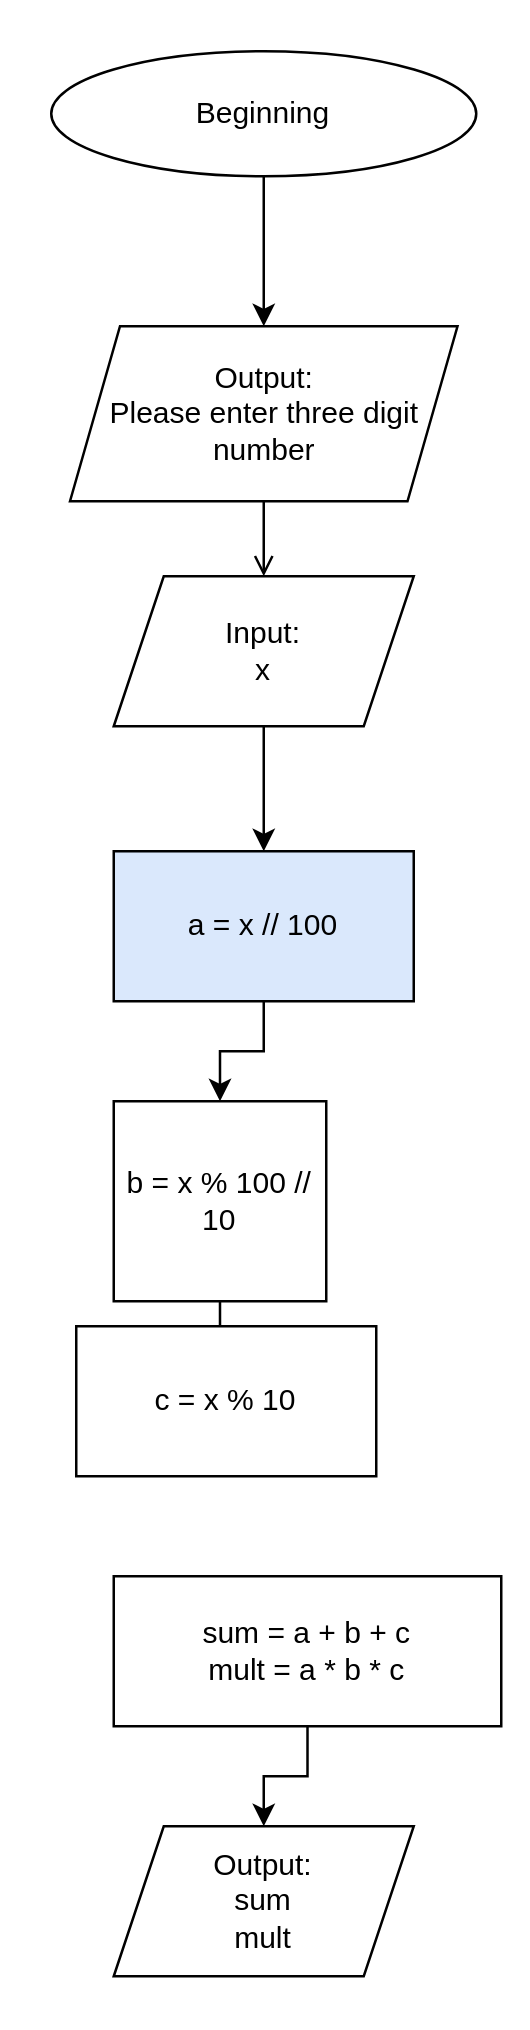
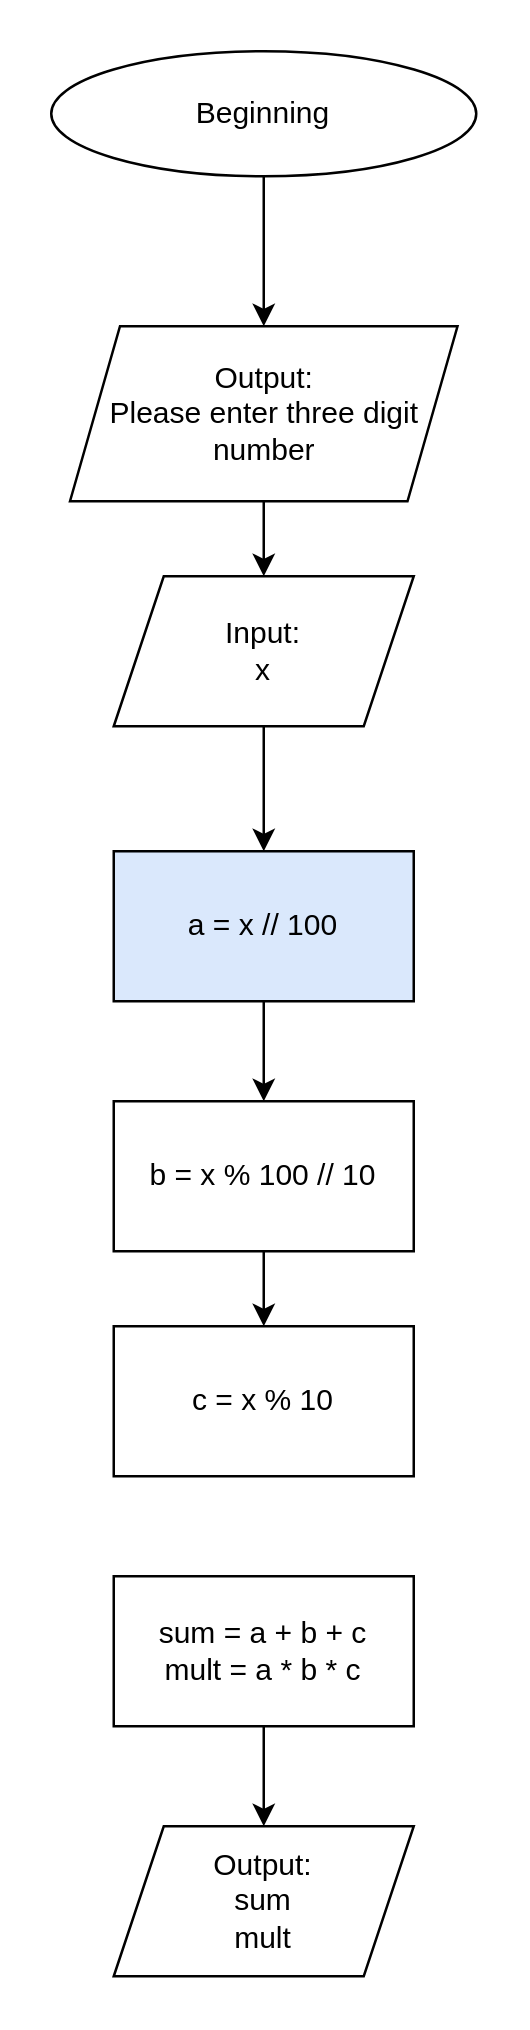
(264, 562) -> (264, 558)
(220, 1201) -> (264, 1176)
(226, 1401) -> (264, 1401)
(308, 1651) -> (264, 1651)
